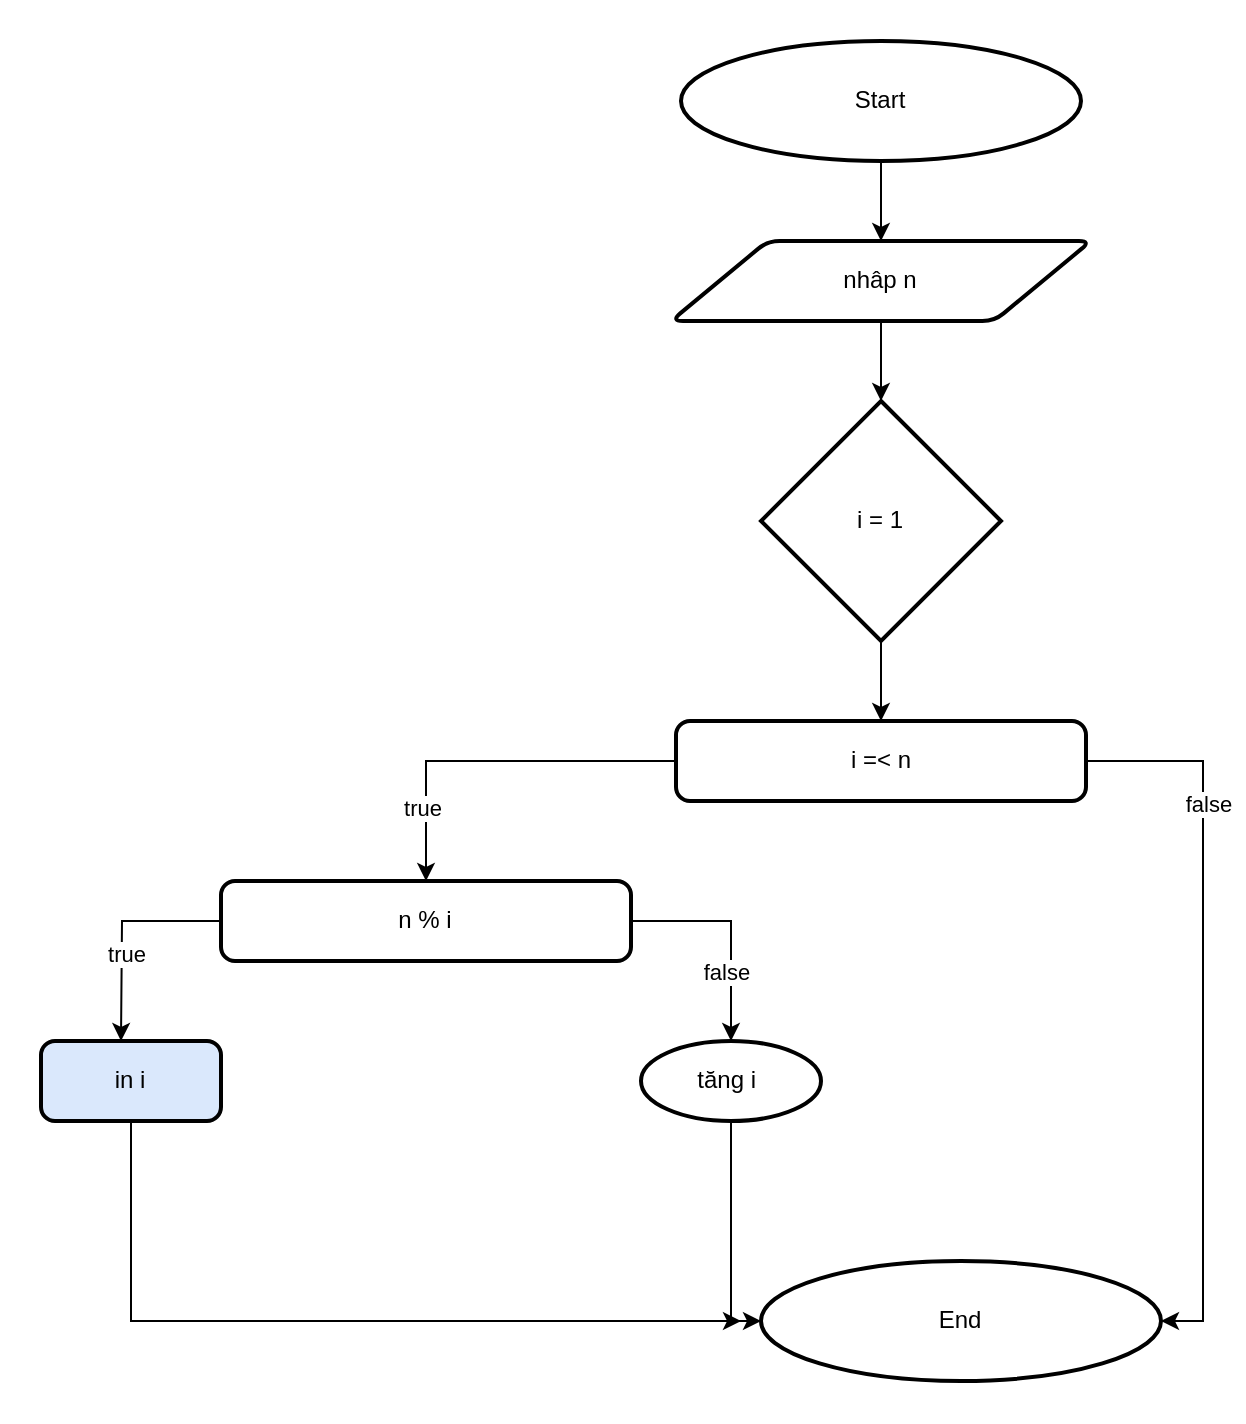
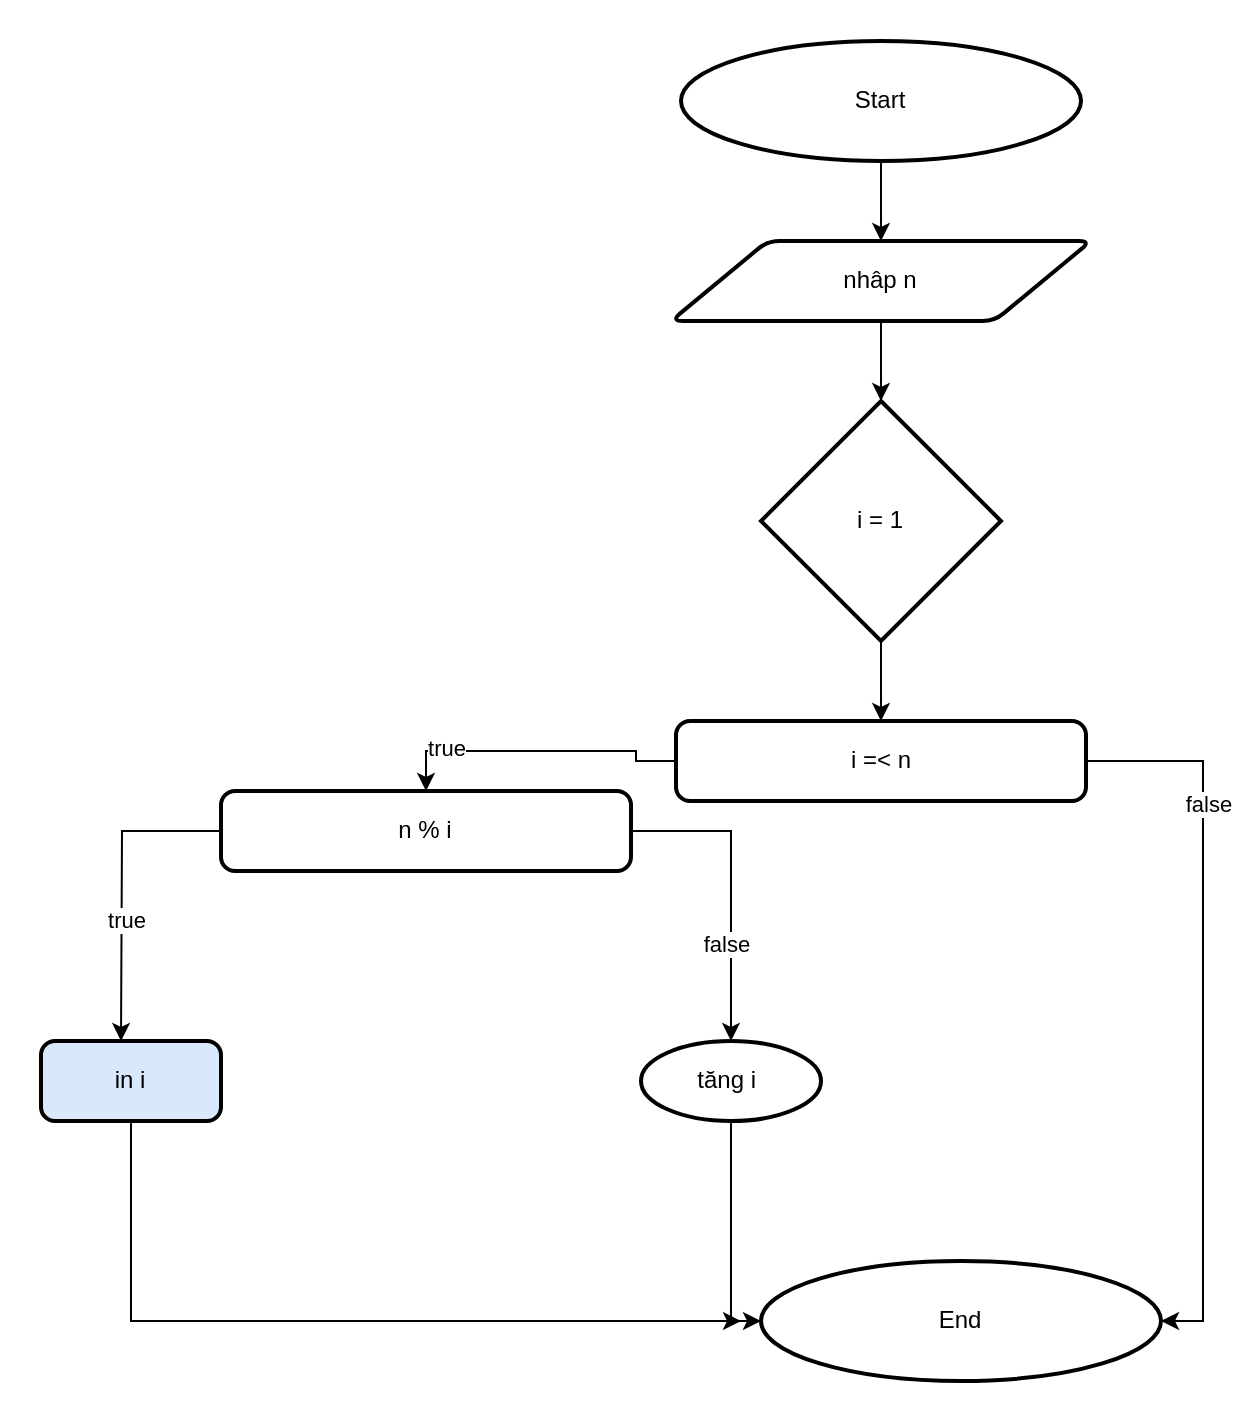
(426, 921) -> (426, 831)
